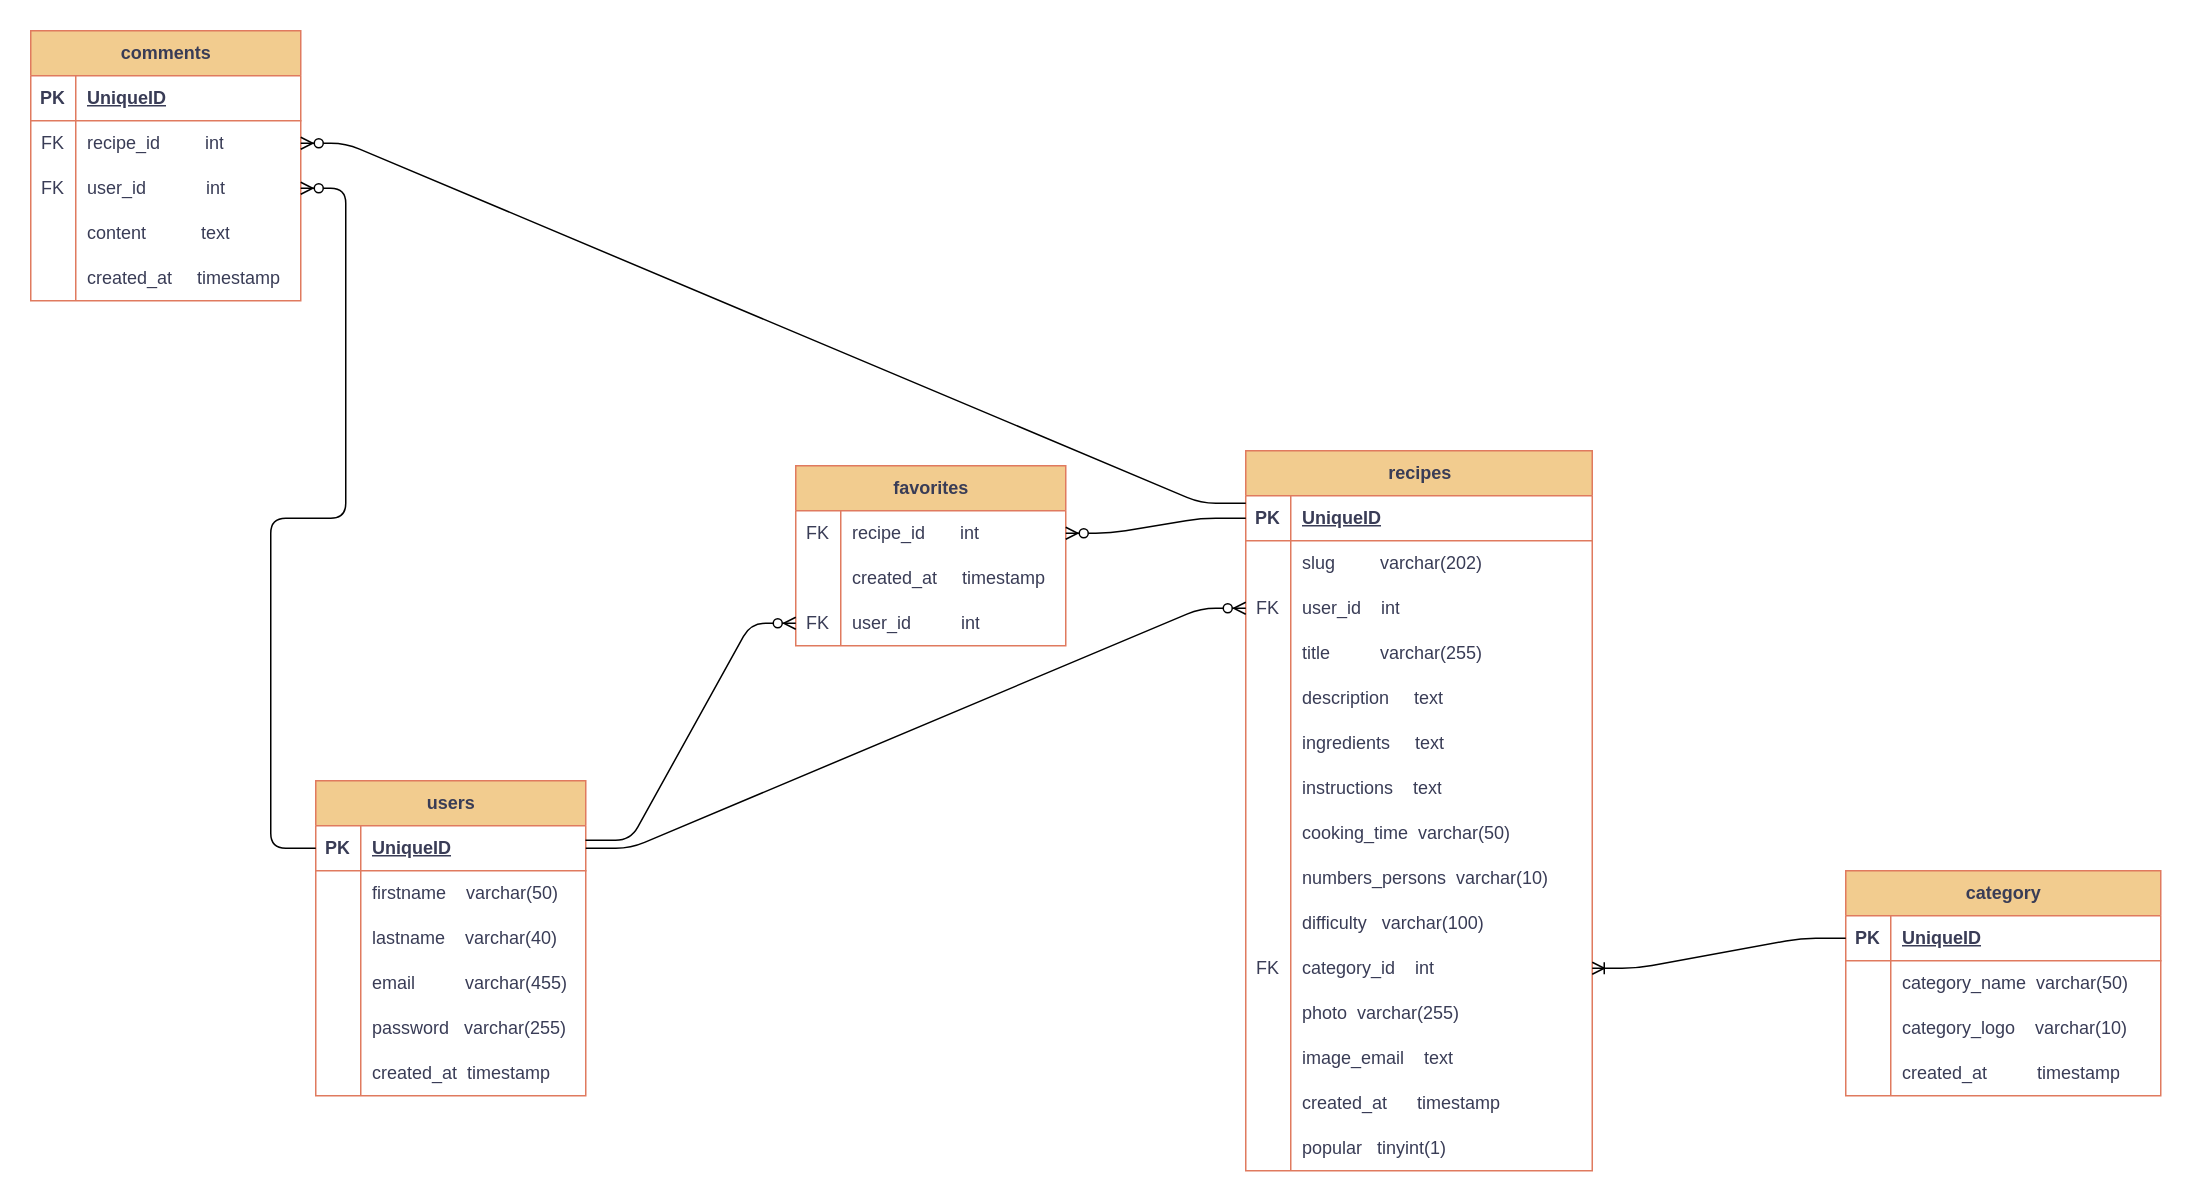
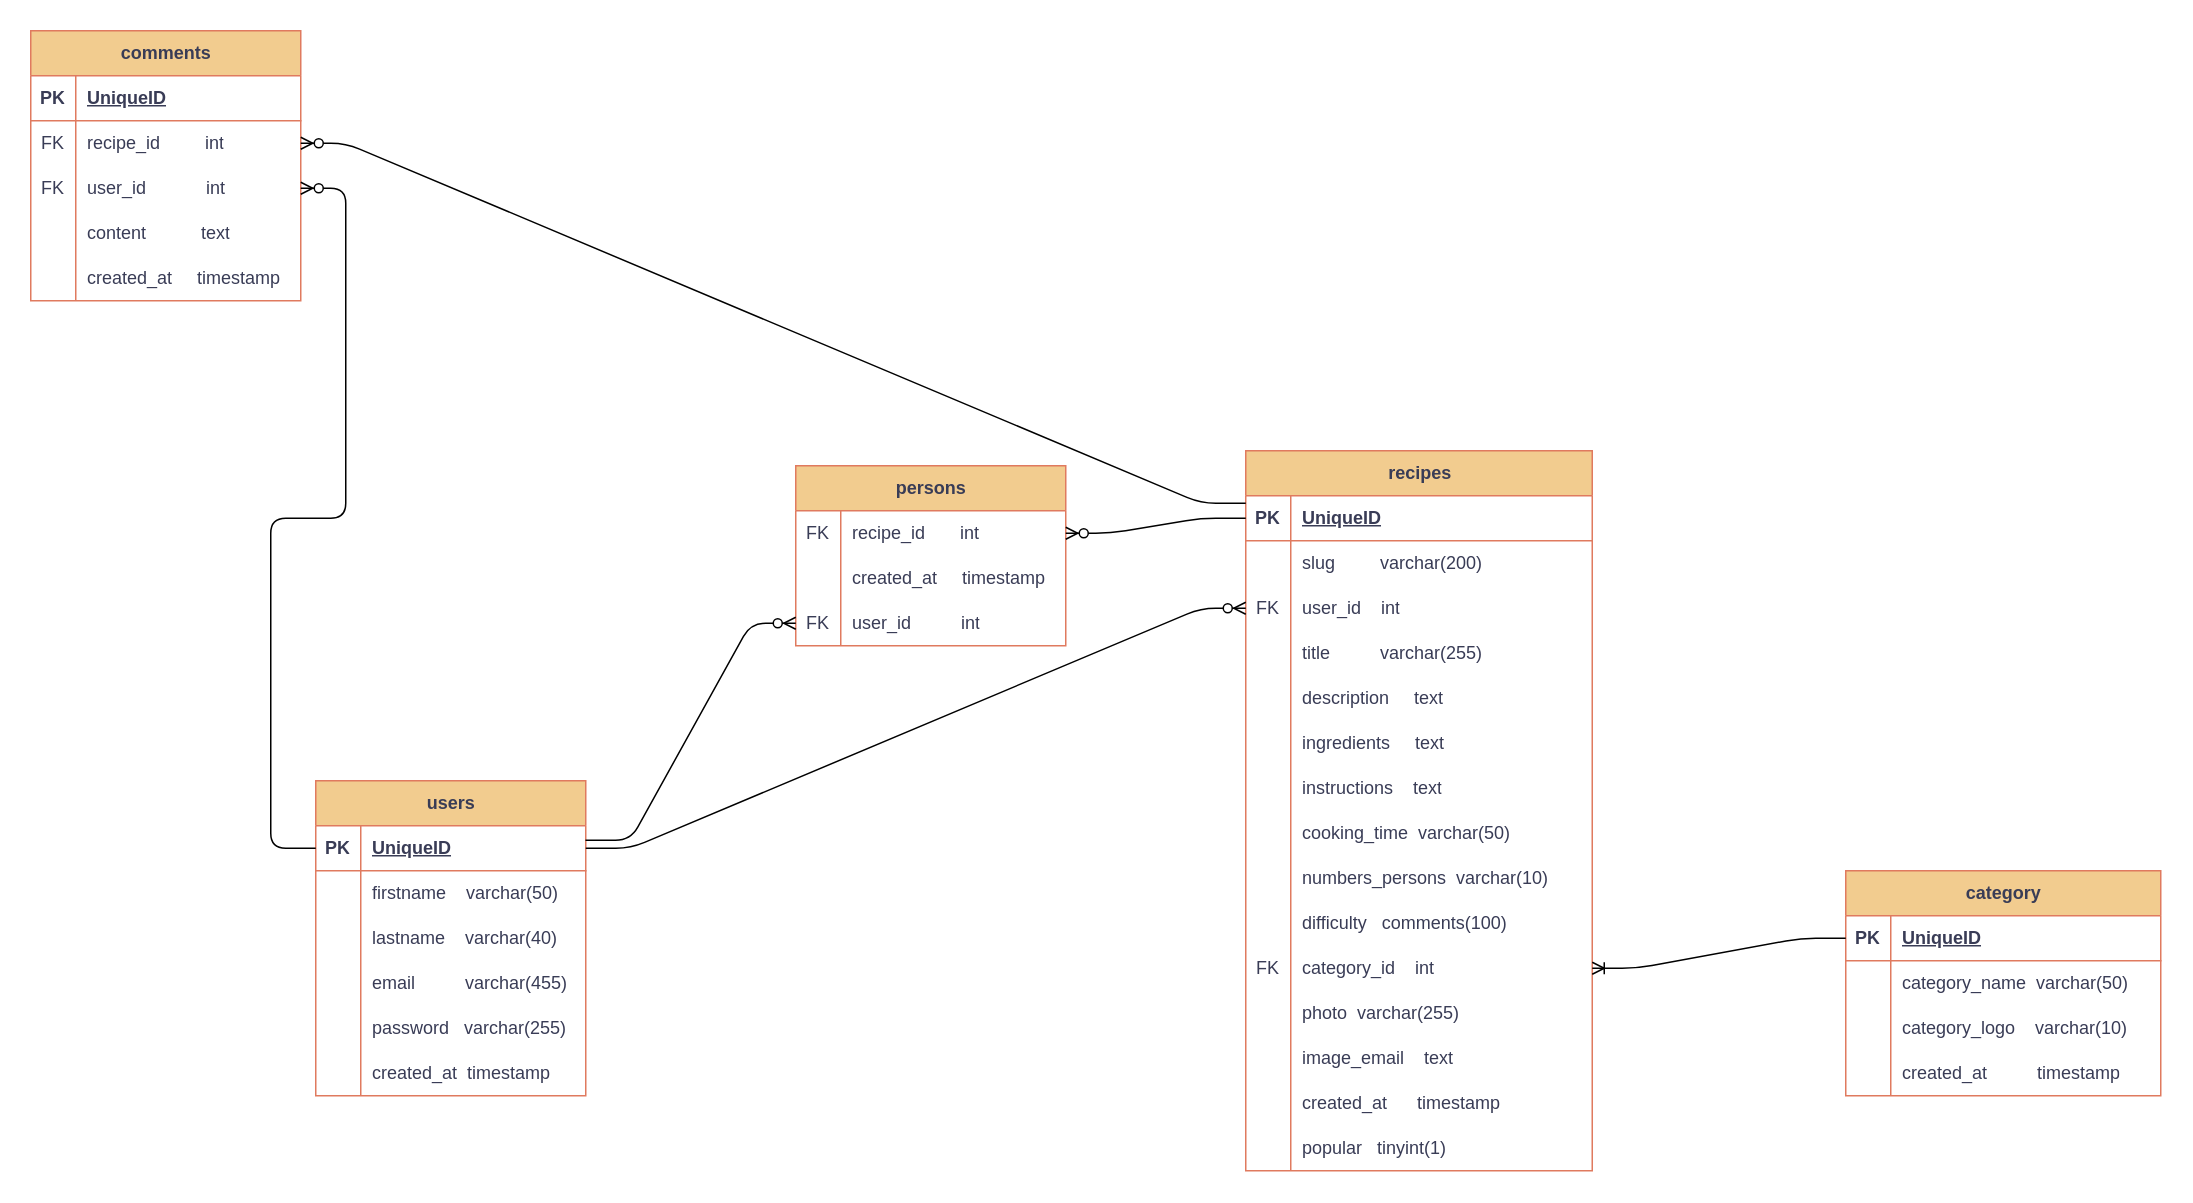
(932, 488) -> (932, 488)
(1417, 563) -> (1417, 563)
(1419, 923) -> (1424, 923)
